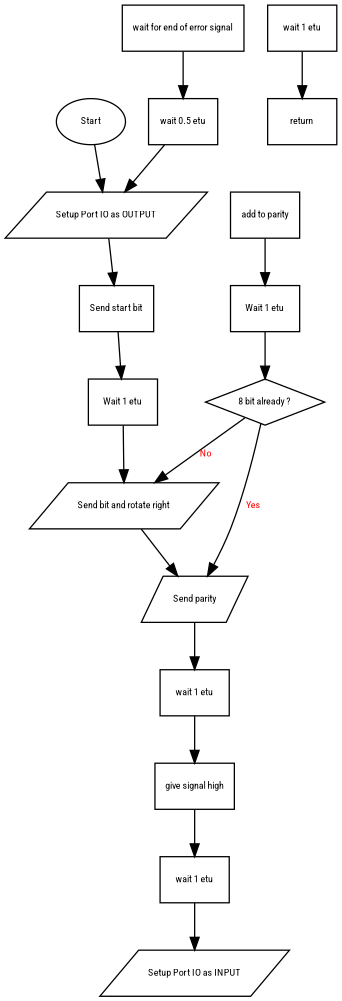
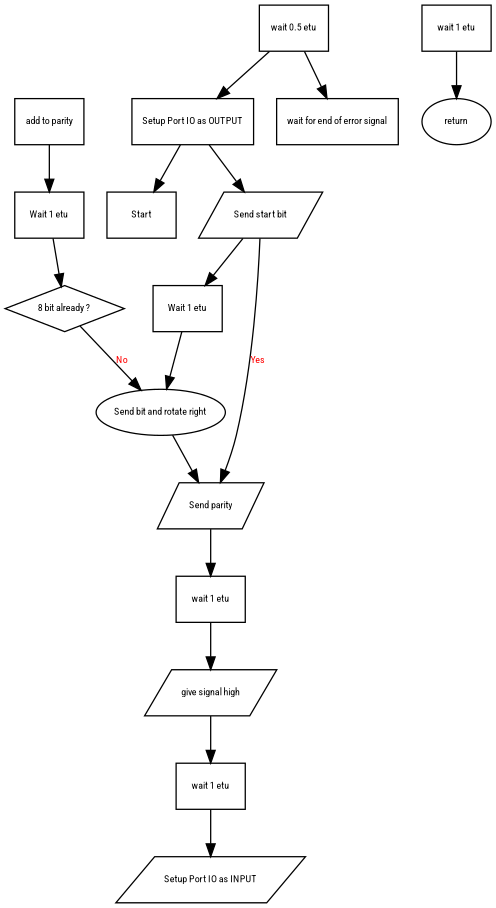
(183, 69) -> (313, 69)
(91, 122) -> (142, 215)
(302, 122) -> (457, 122)
(98, 162) -> (170, 163)
(106, 215) -> (193, 122)
(117, 309) -> (261, 215)
(242, 496) -> (250, 356)
(124, 506) -> (161, 412)
(195, 786) -> (211, 693)
